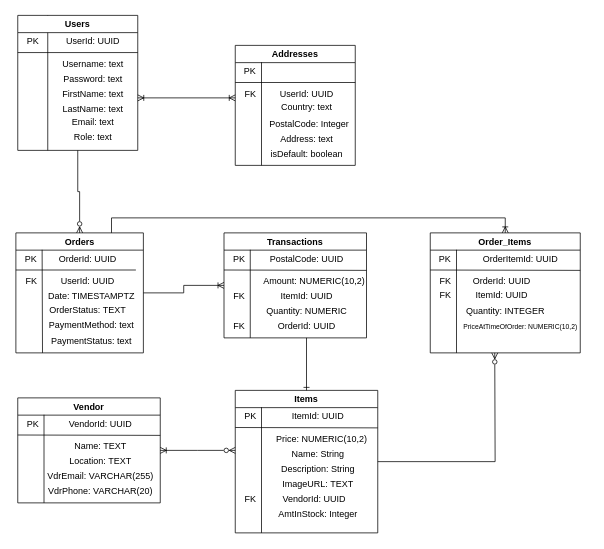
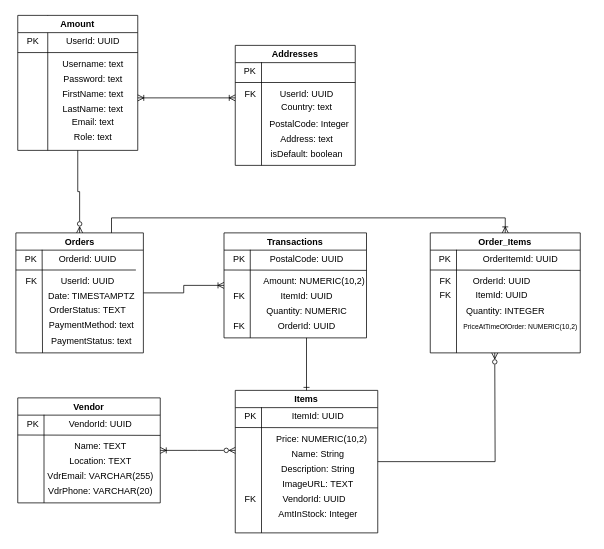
(78, 24) -> (78, 24)
